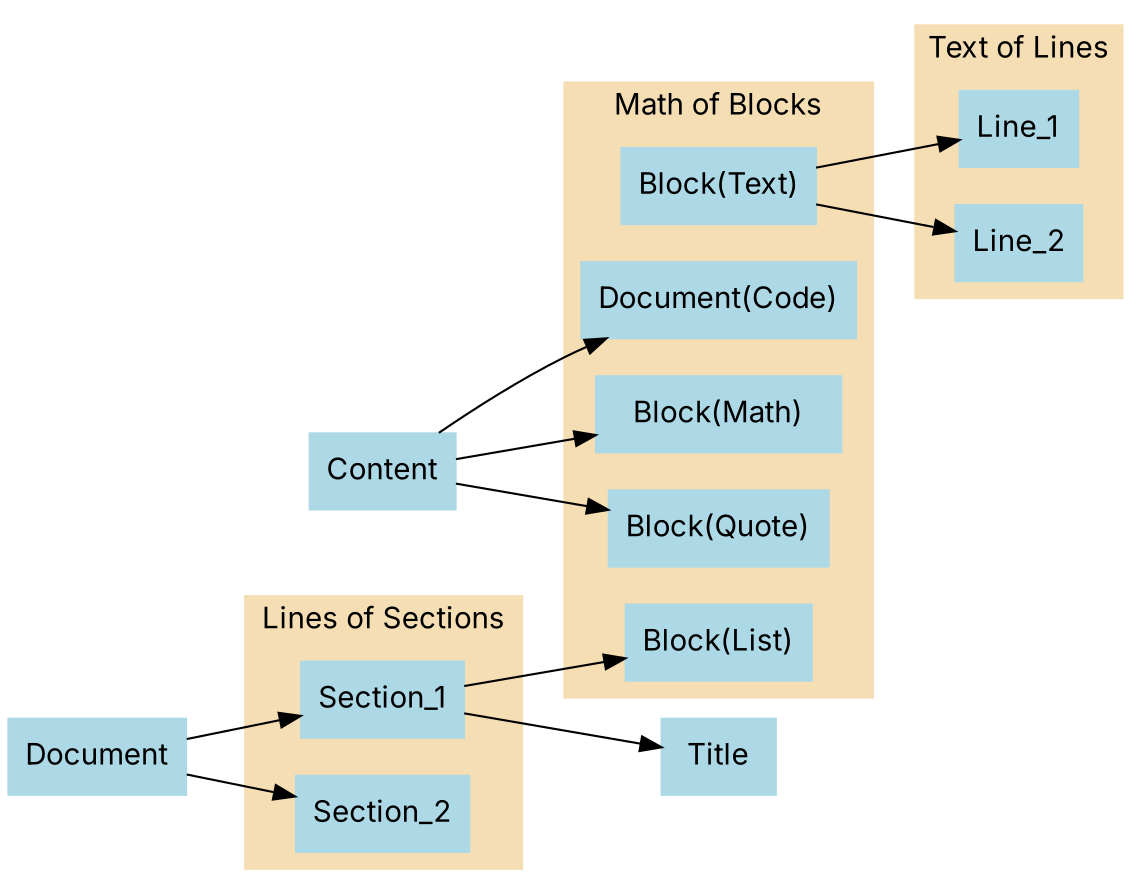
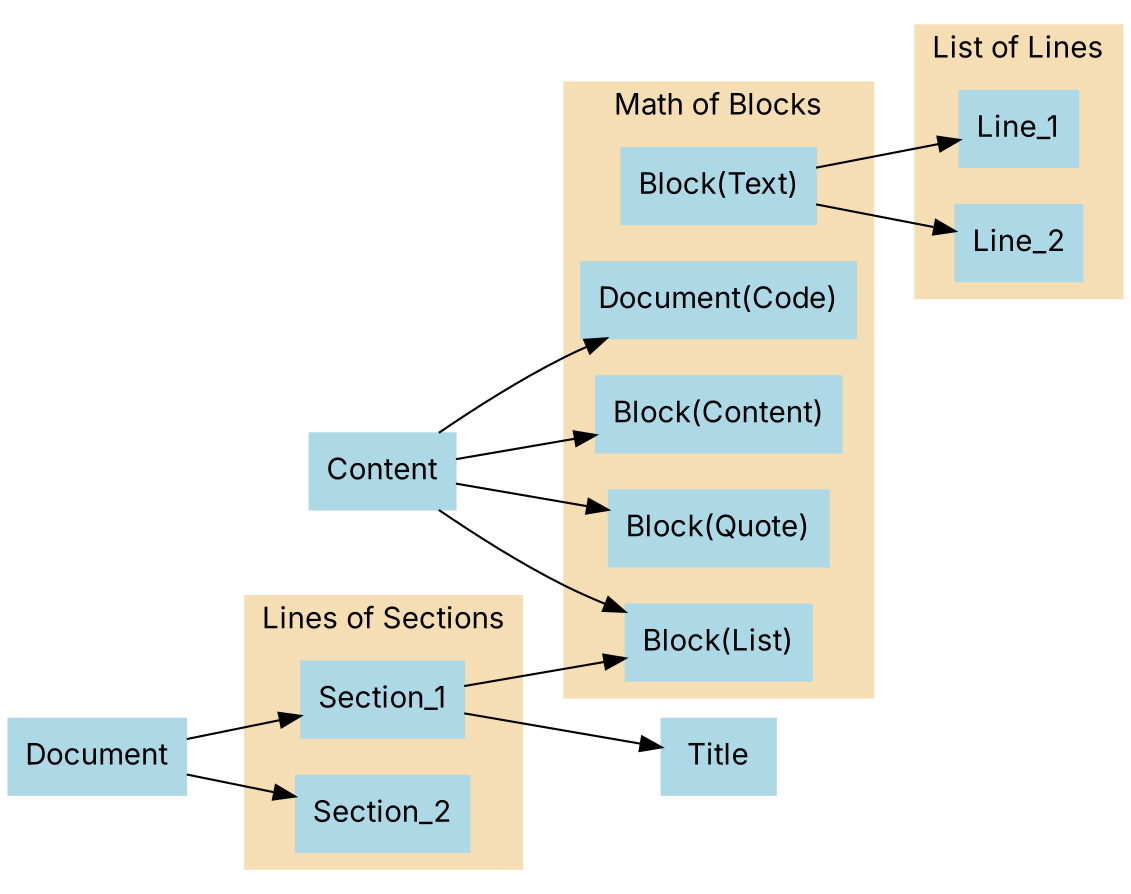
(1019, 50) -> (1019, 50)
(719, 414) -> (719, 414)
none -> (520, 561)
